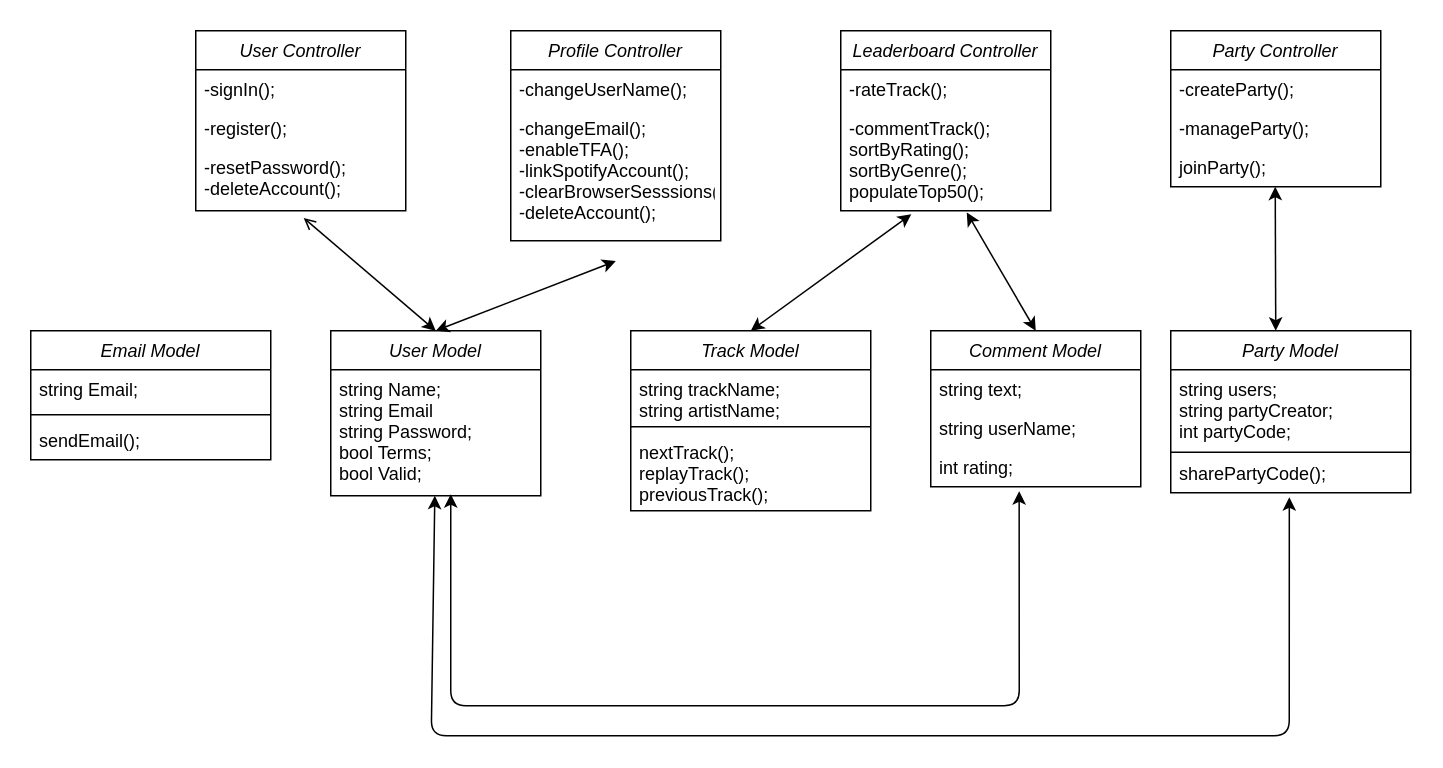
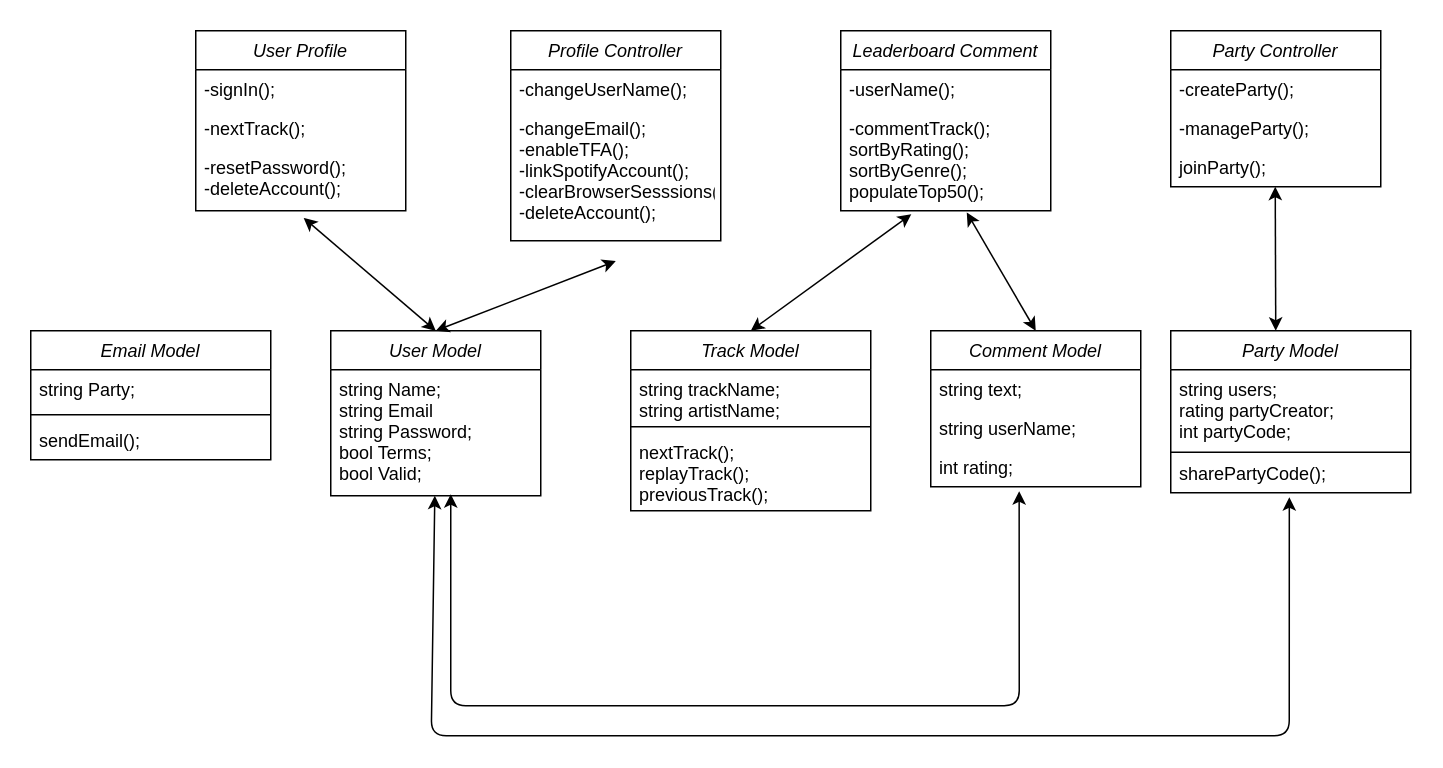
(300, 51) -> (300, 51)
(945, 51) -> (945, 51)
(912, 90) -> (907, 90)
(260, 129) -> (267, 129)
(309, 223) -> (312, 225)
(93, 390) -> (98, 390)
(1238, 390) -> (1238, 390)
